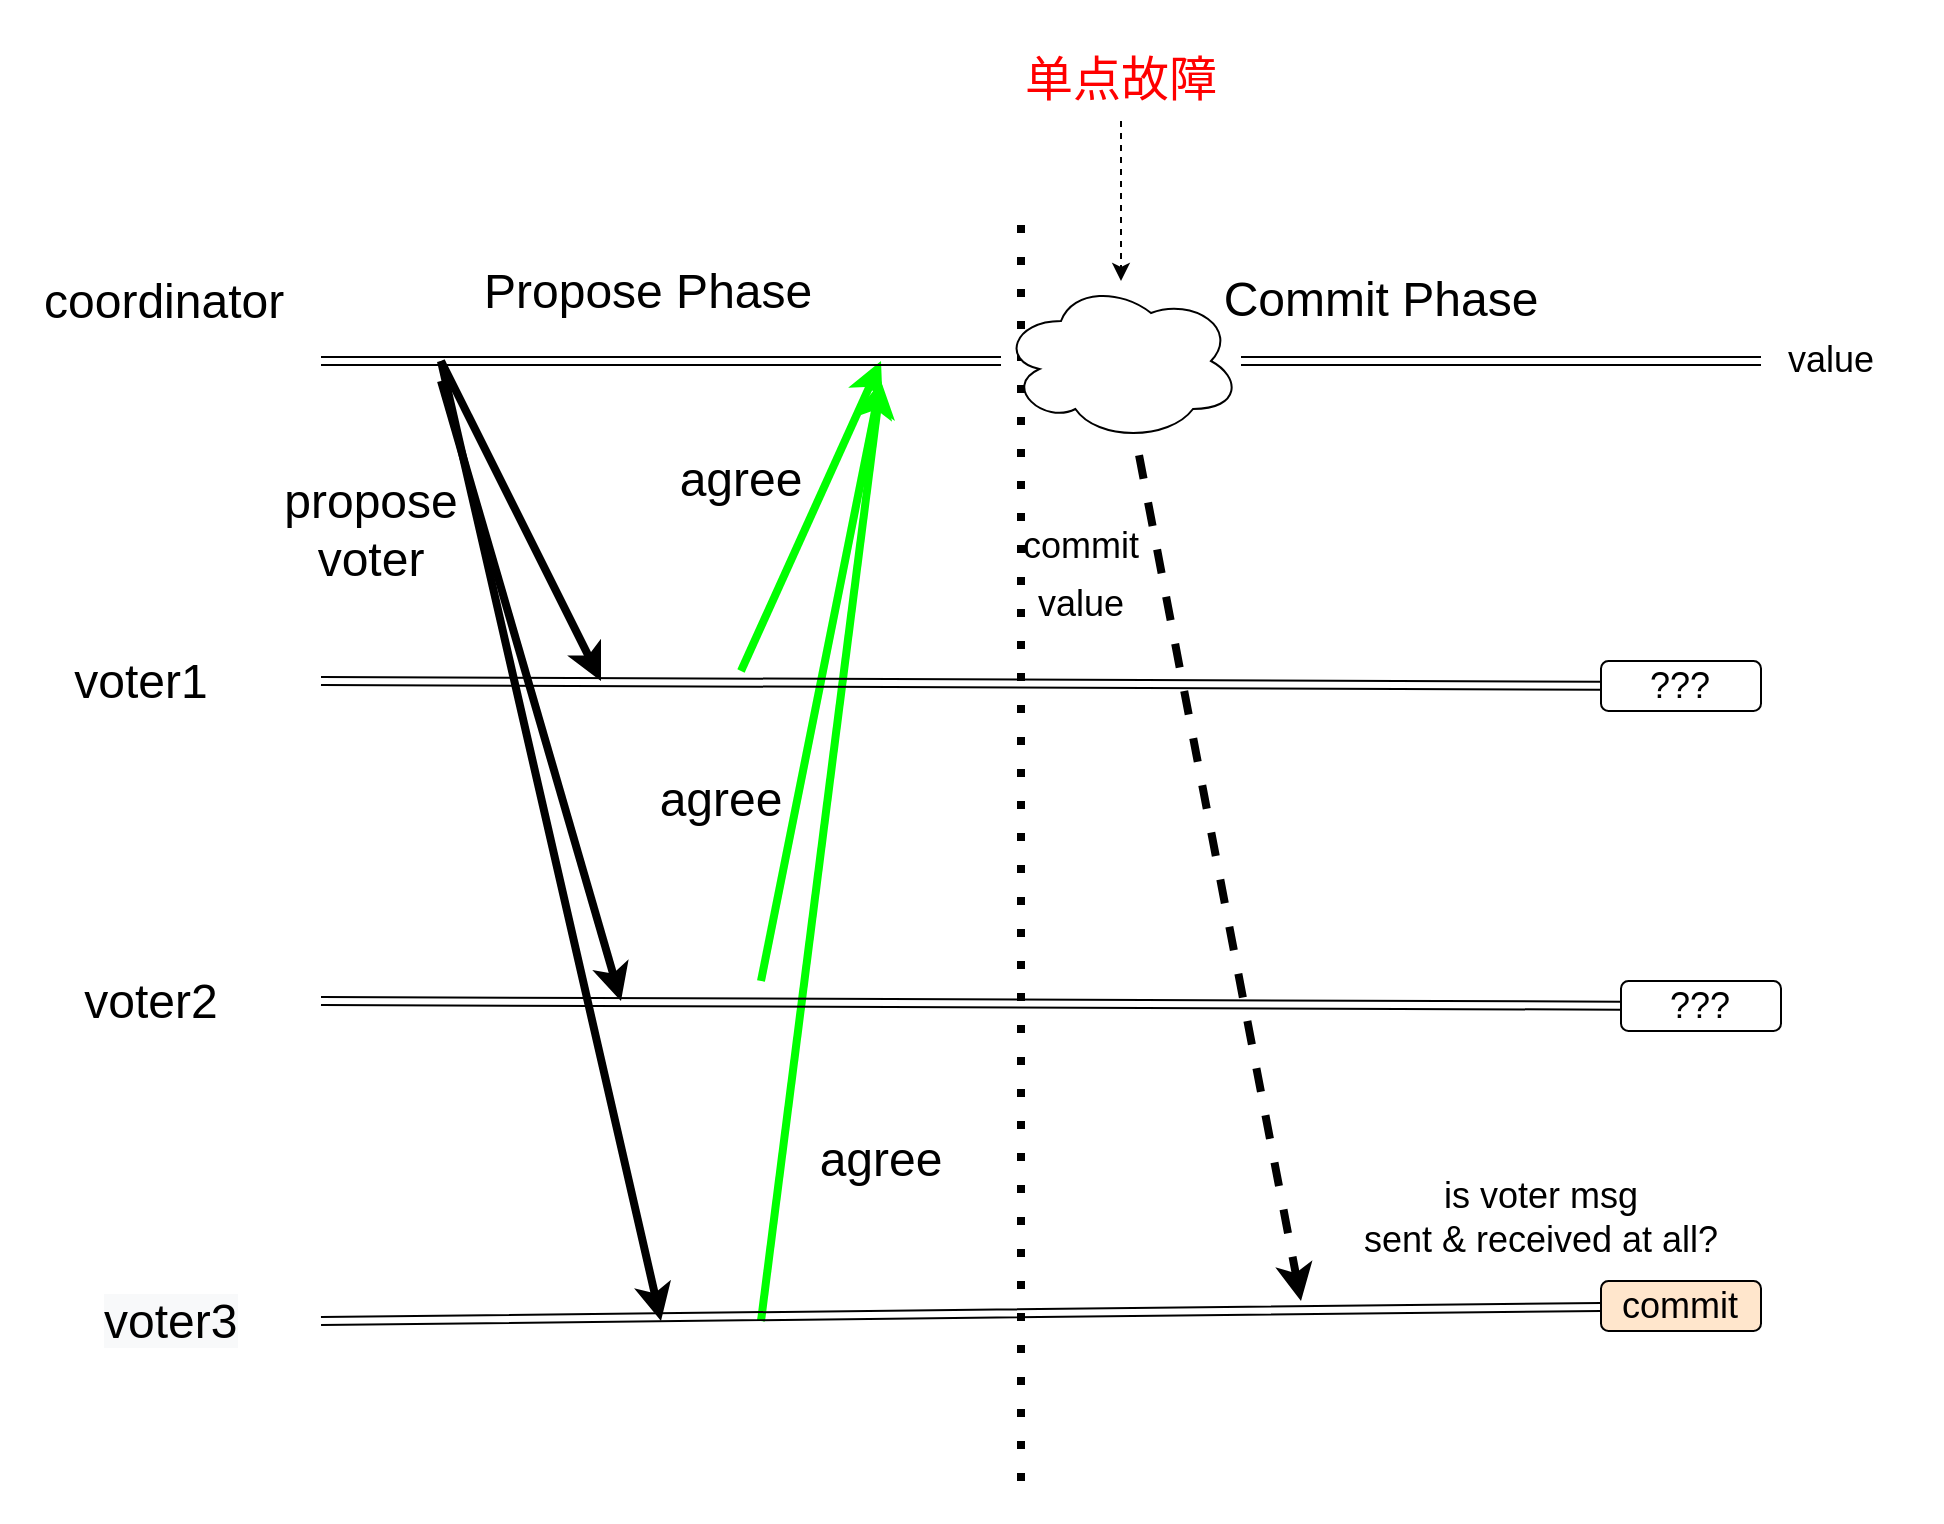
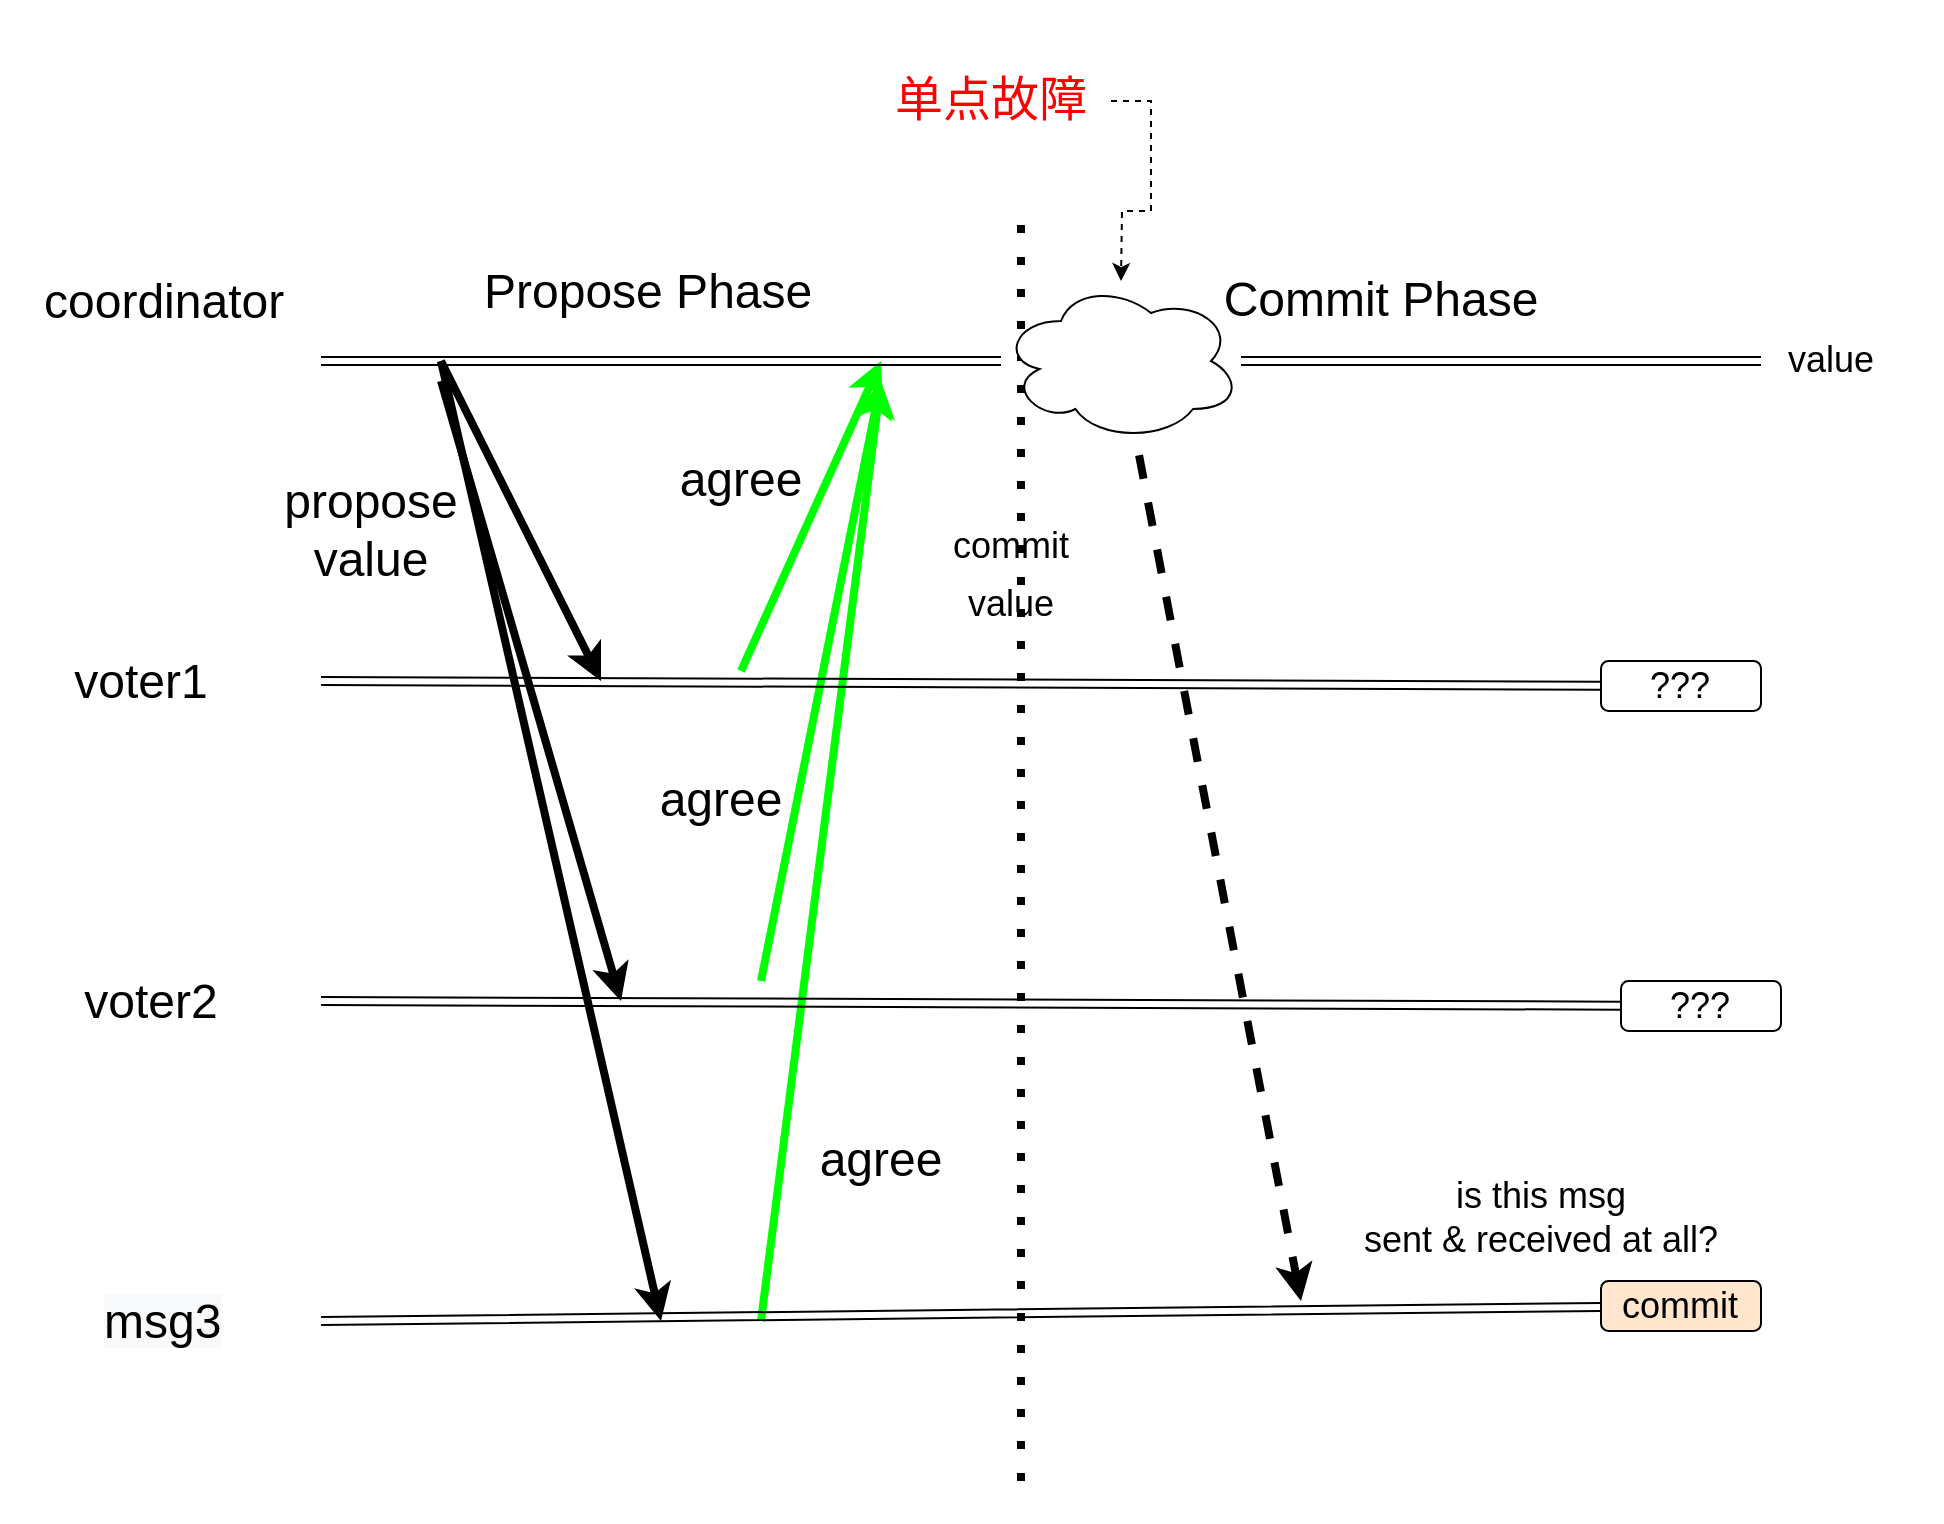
(1121, 81) -> (991, 101)
(372, 561) -> (372, 561)
(1081, 571) -> (1011, 571)
(1542, 1241) -> (1542, 1241)
(186, 1324) -> (159, 1324)
